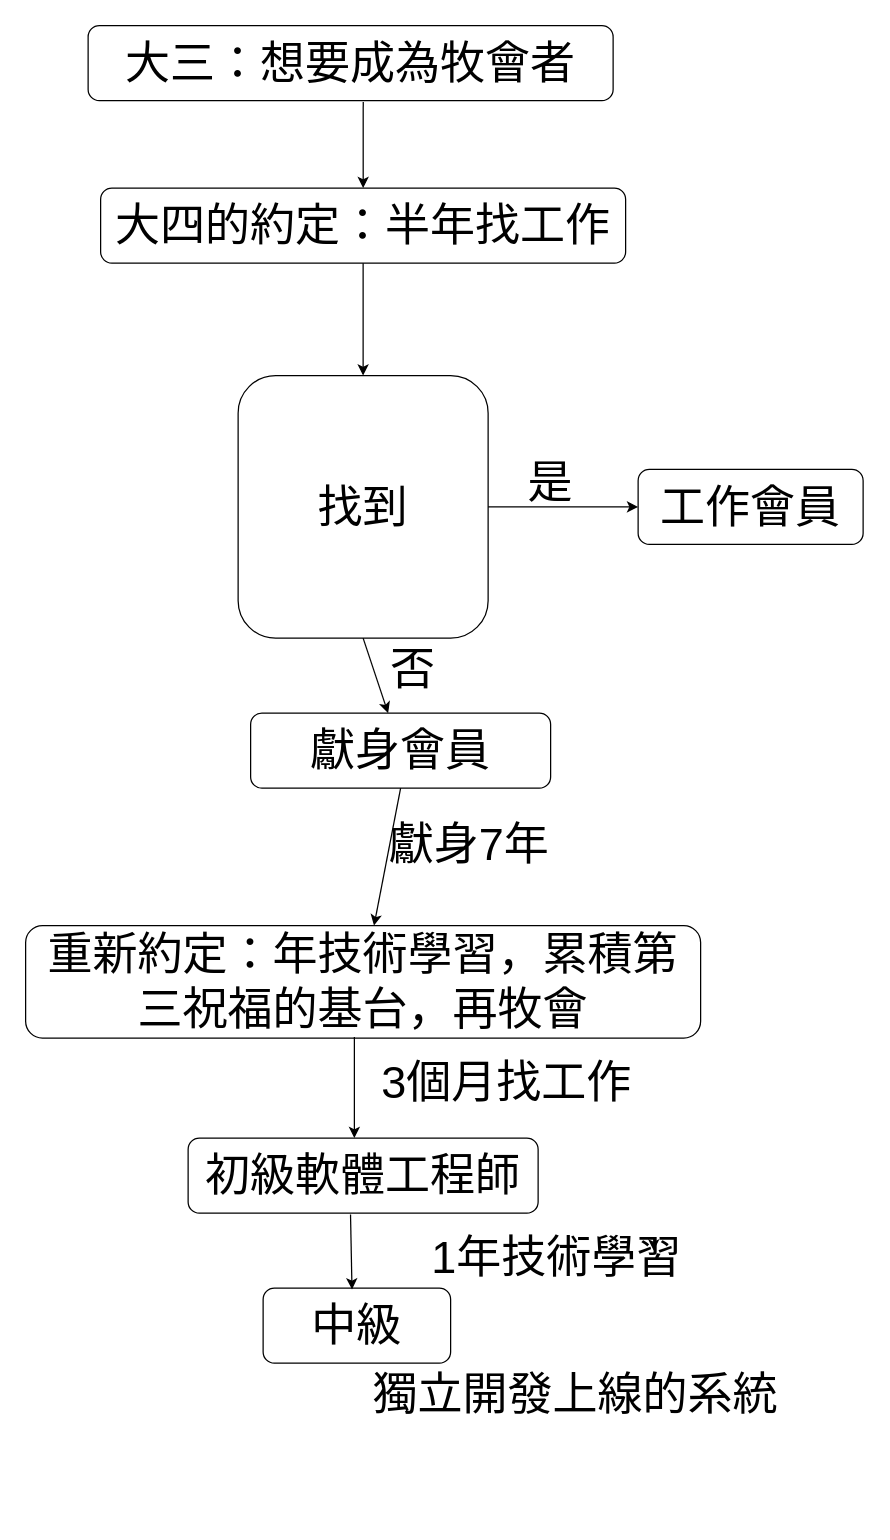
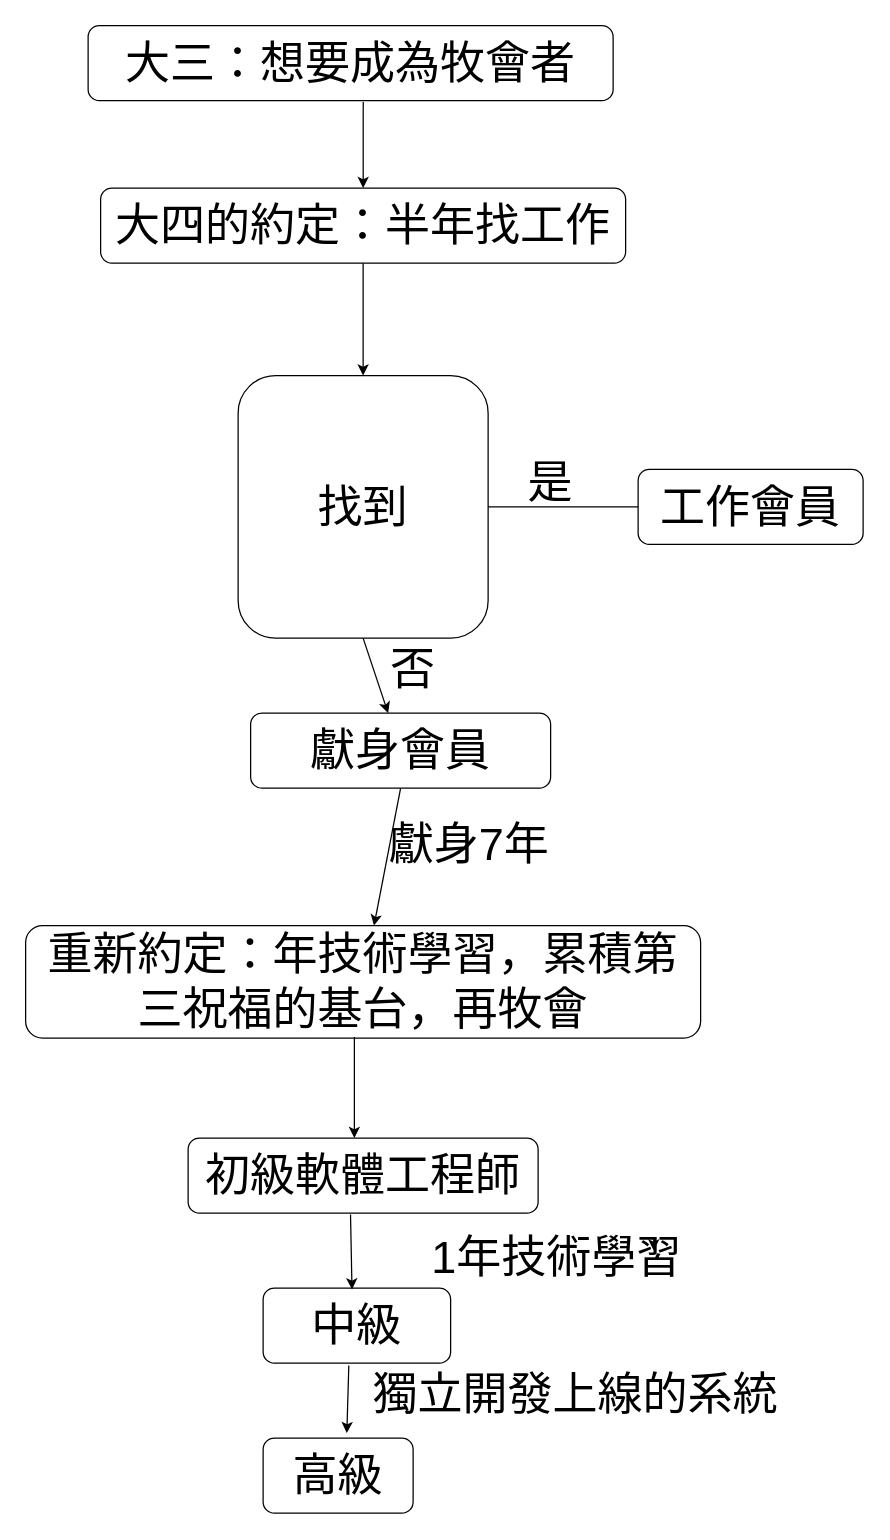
(628, 507) -> (631, 507)
(507, 1082) -> none
none -> (348, 1395)
none -> (338, 1476)
